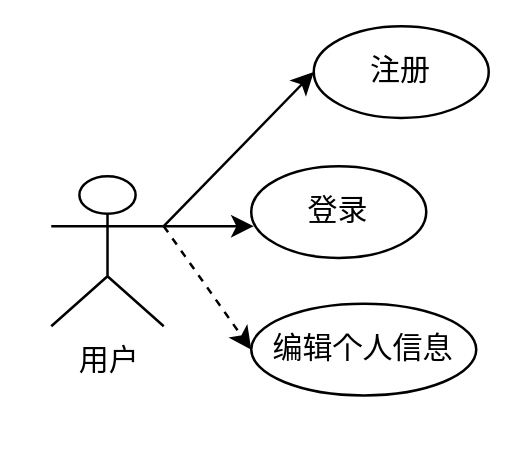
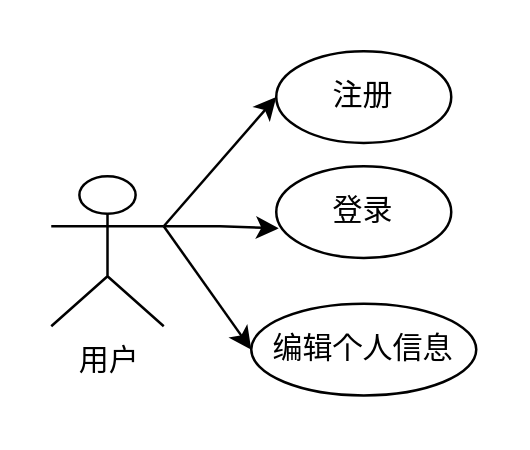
(401, 72) -> (364, 97)
(339, 212) -> (364, 212)
(204, 283) -> (204, 283)
